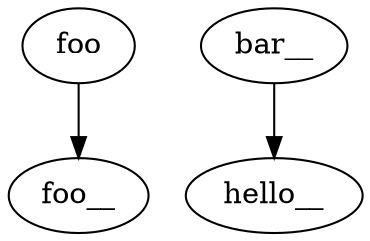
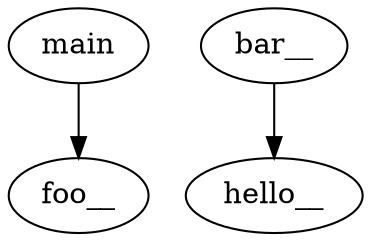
(79, 46) -> (79, 46)
